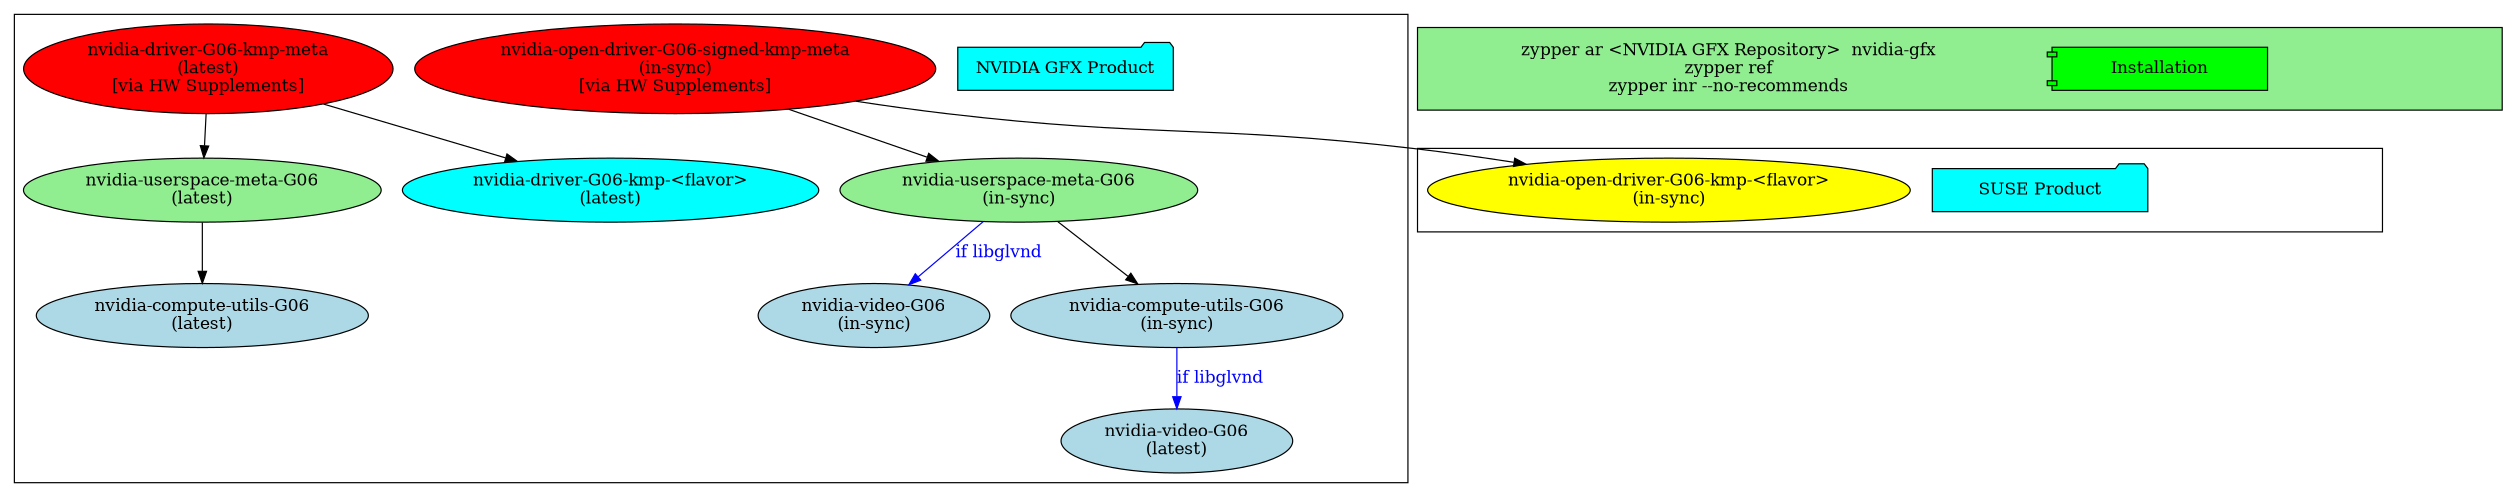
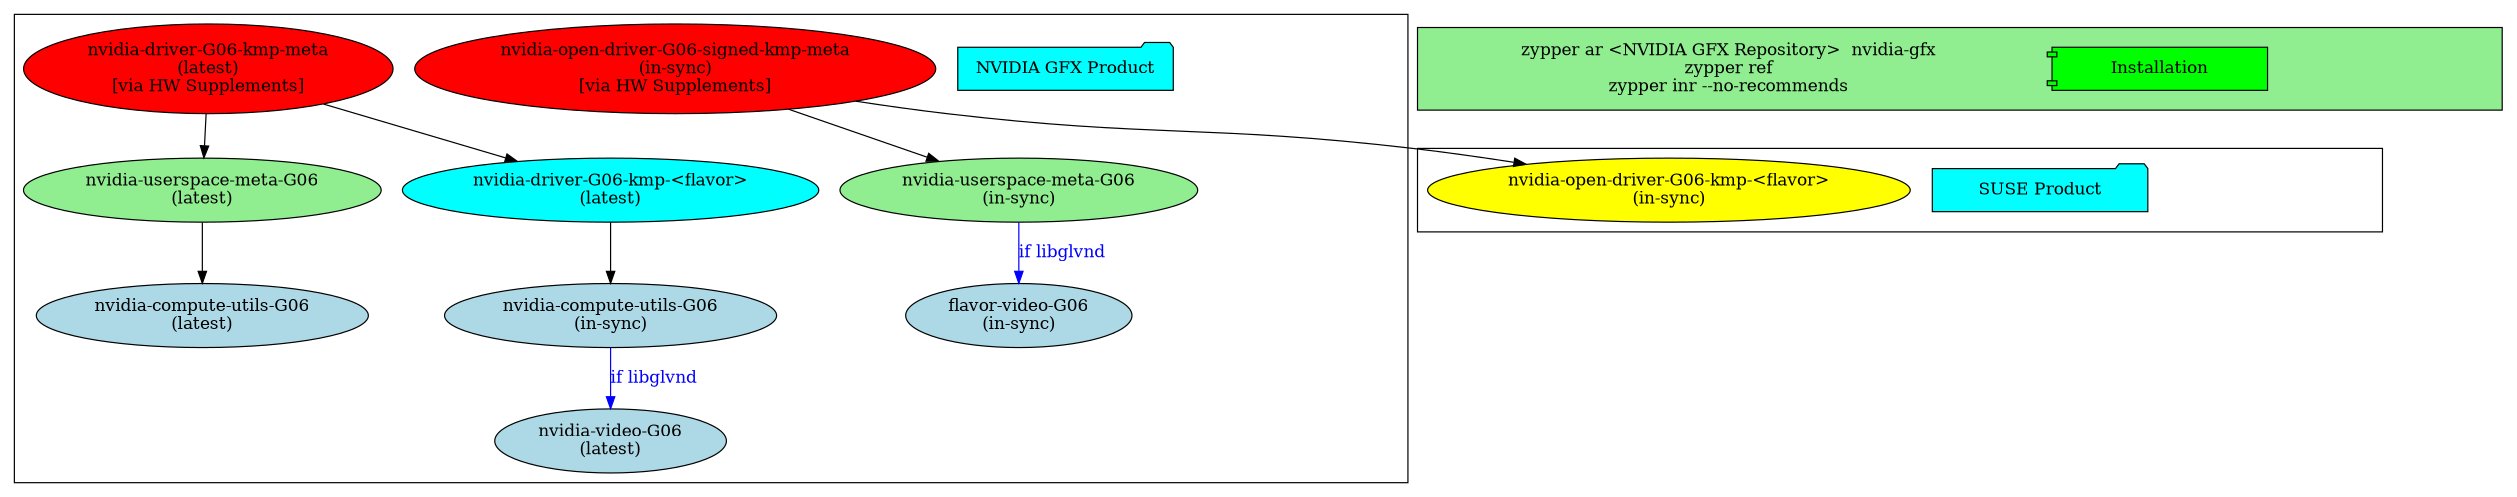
(1093, 249) -> (611, 247)
(874, 316) -> (1019, 316)
